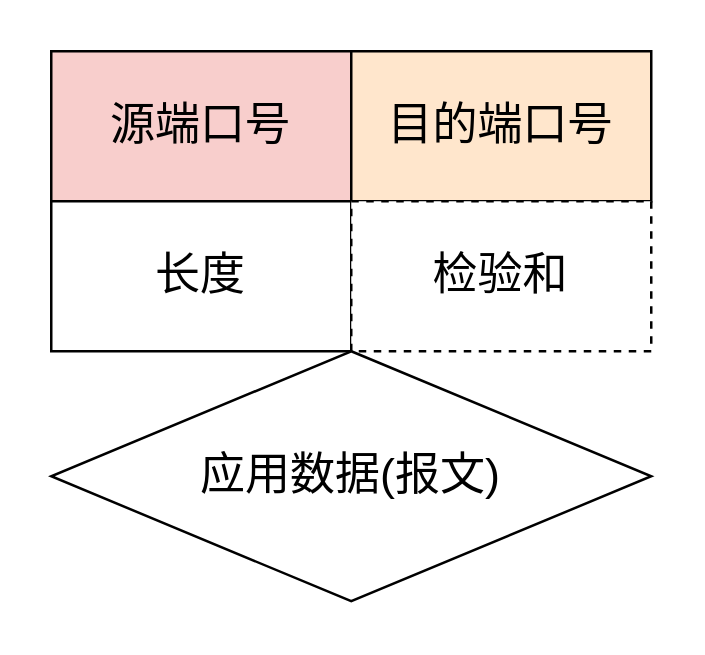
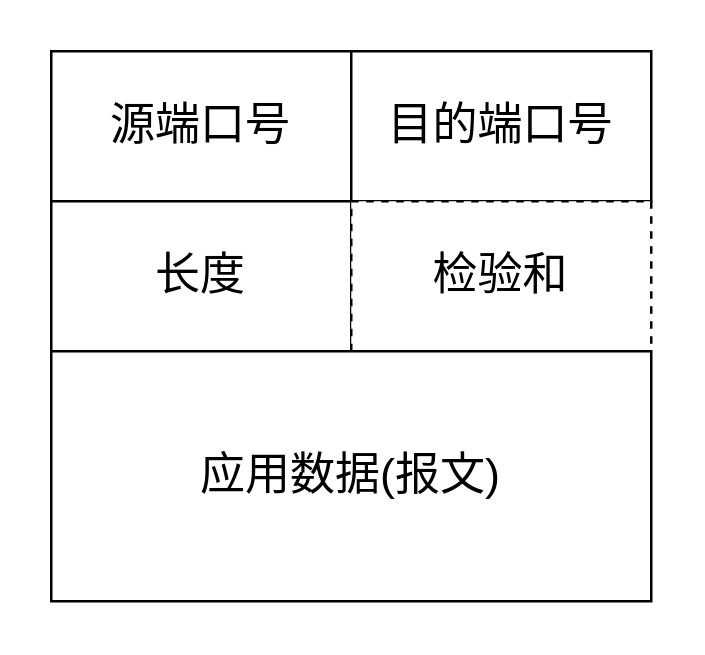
(201, 126) -> (201, 126)
(501, 126) -> (501, 126)
(351, 476) -> (351, 476)
